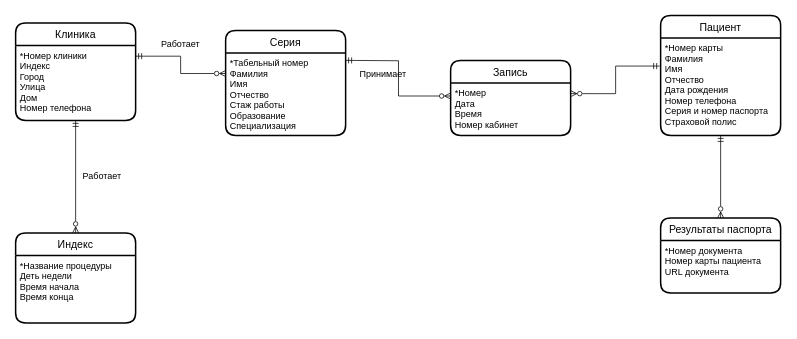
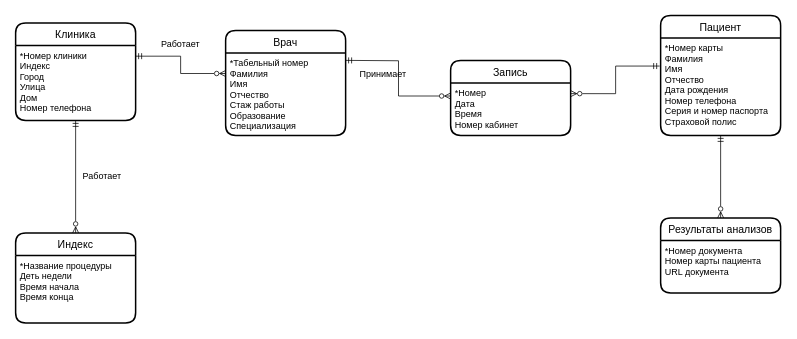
(285, 42) -> (285, 42)
(720, 230) -> (720, 230)
